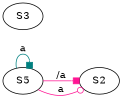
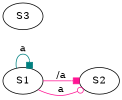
(23, 81) -> (23, 81)
